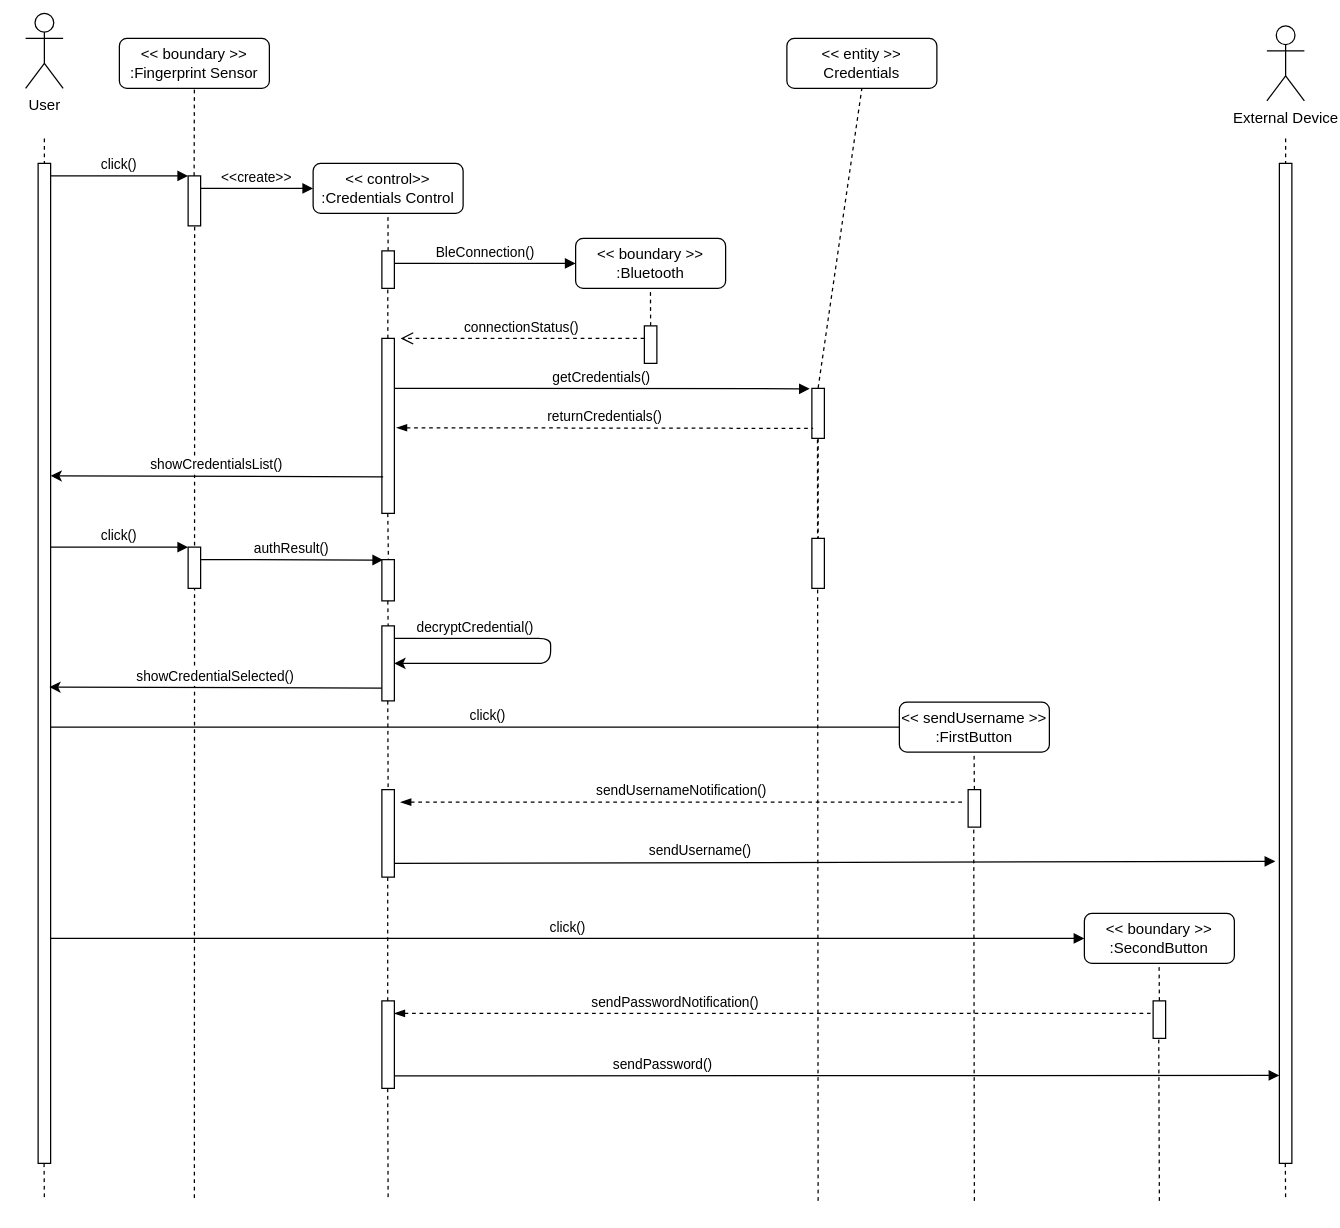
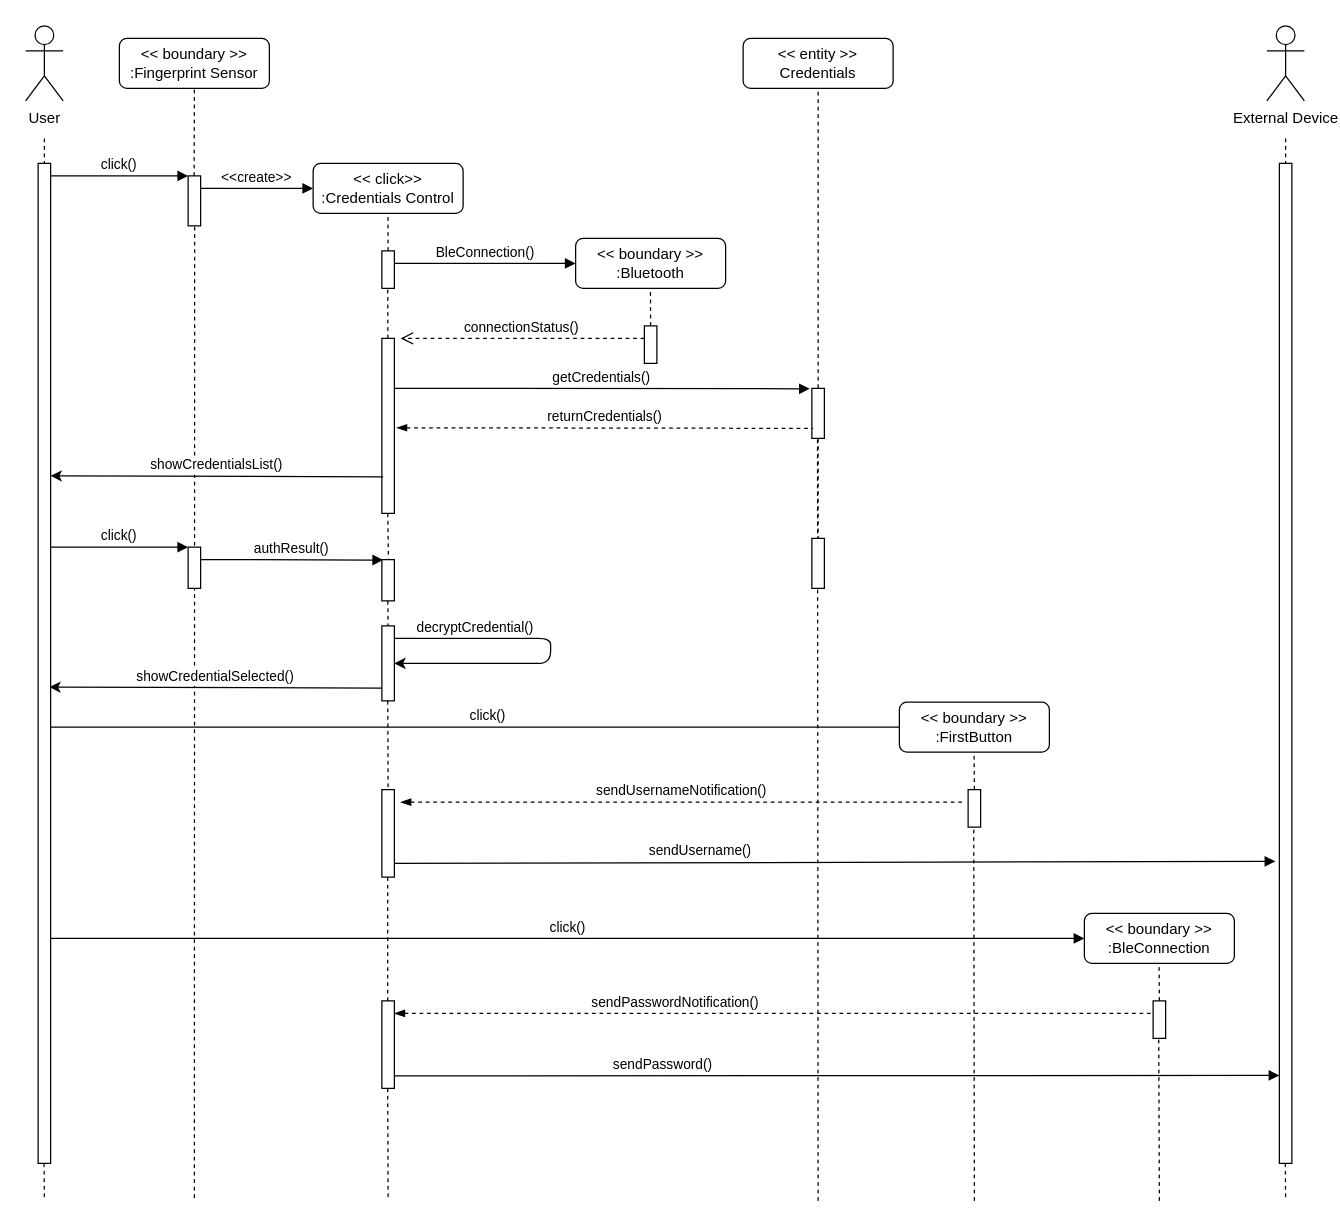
(44, 51) -> (44, 63)
(862, 63) -> (818, 63)
(388, 188) -> (388, 188)
(974, 727) -> (974, 727)
(1159, 938) -> (1159, 938)
